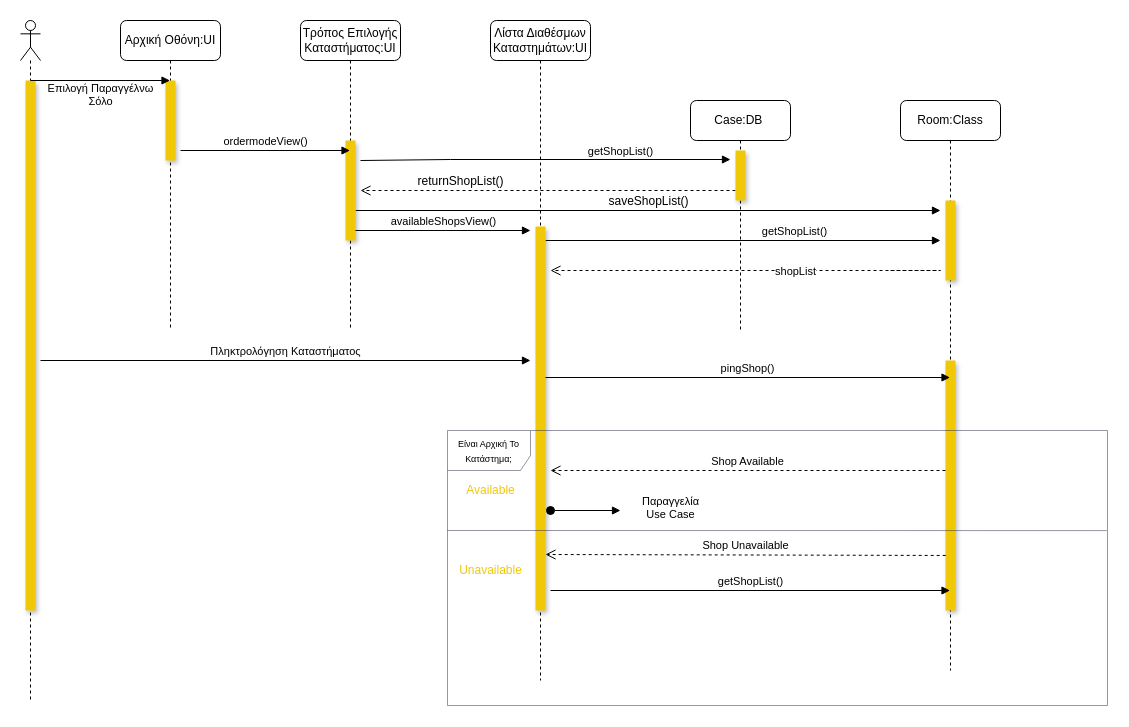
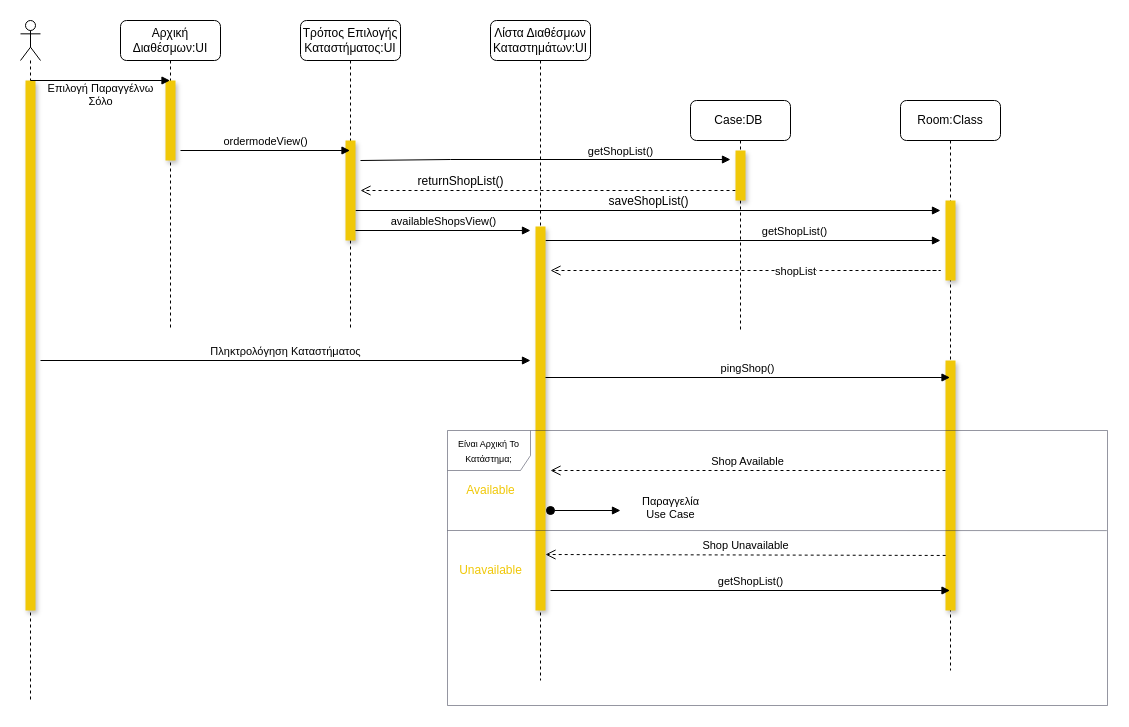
(171, 41) -> (171, 41)
